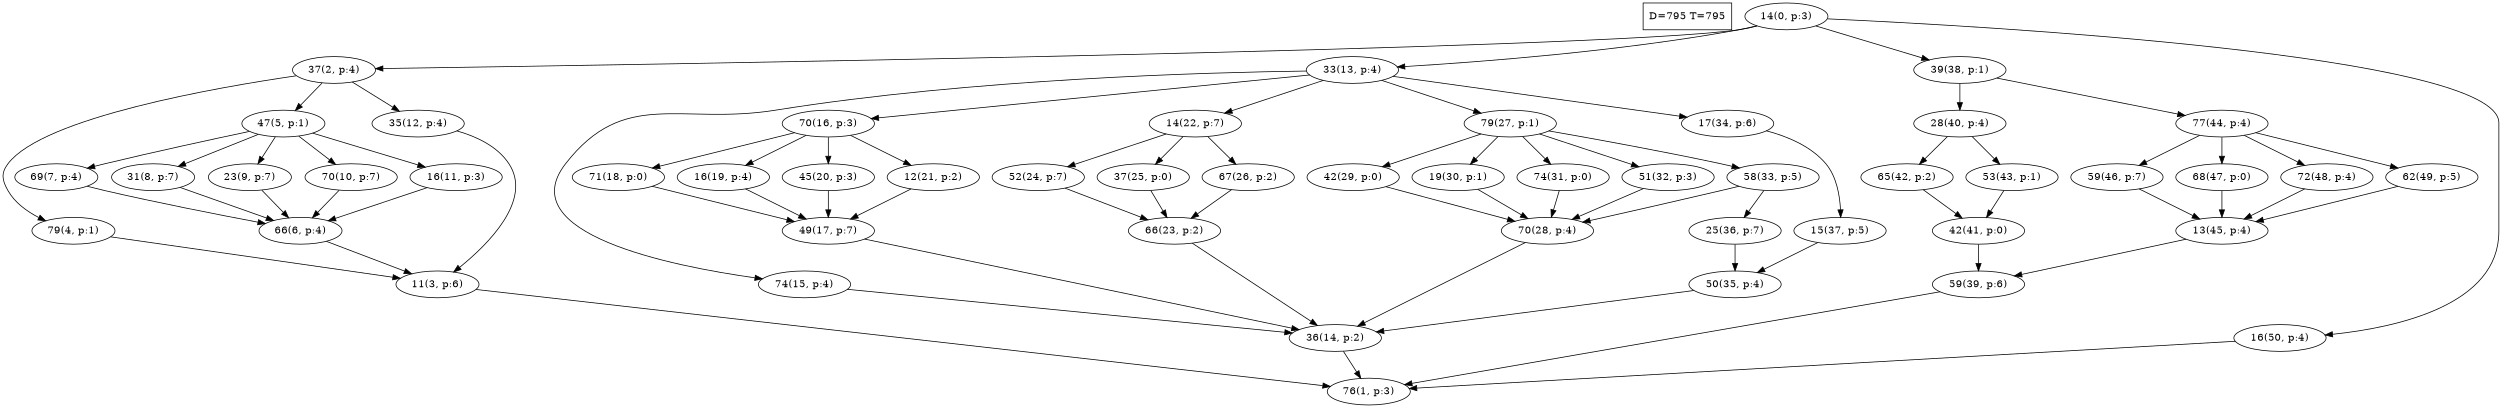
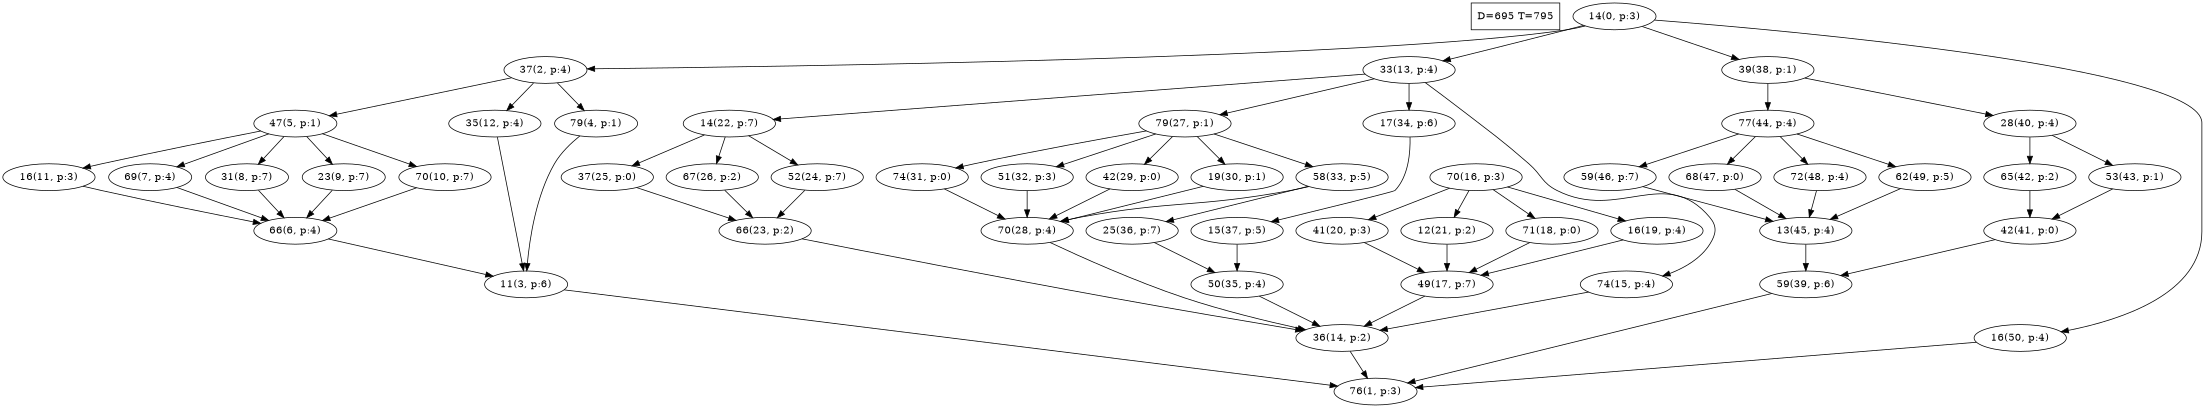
(1687, 16) -> (1515, 16)
(1094, 96) -> none
(828, 177) -> (1342, 231)
